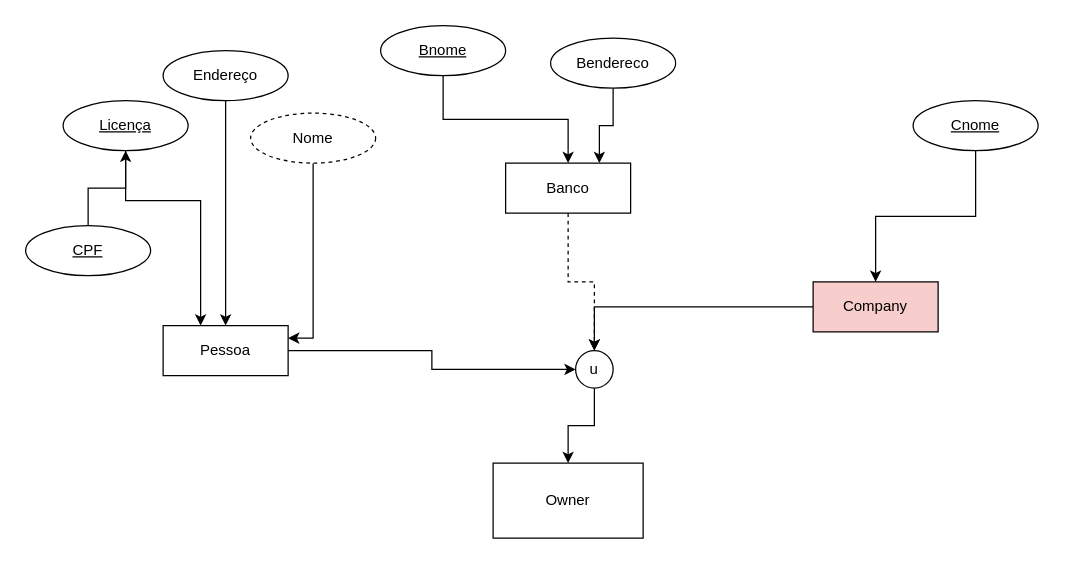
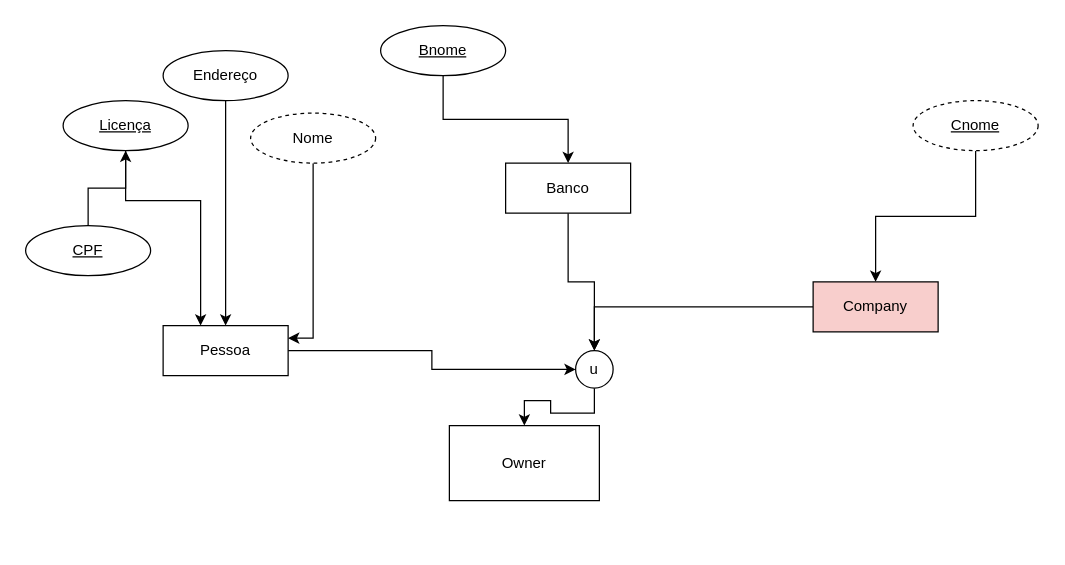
(613, 63) -> none
(611, 126) -> none
(976, 126) -> (976, 126)
(568, 272) -> (568, 272)
(568, 501) -> (524, 463)
